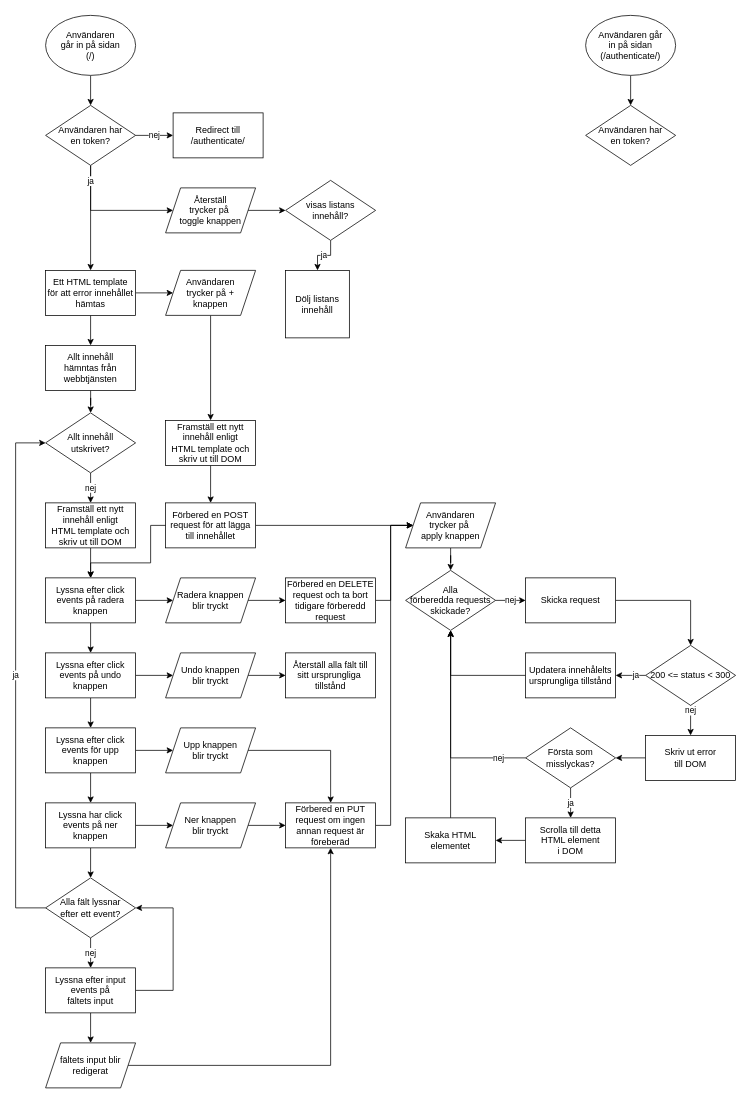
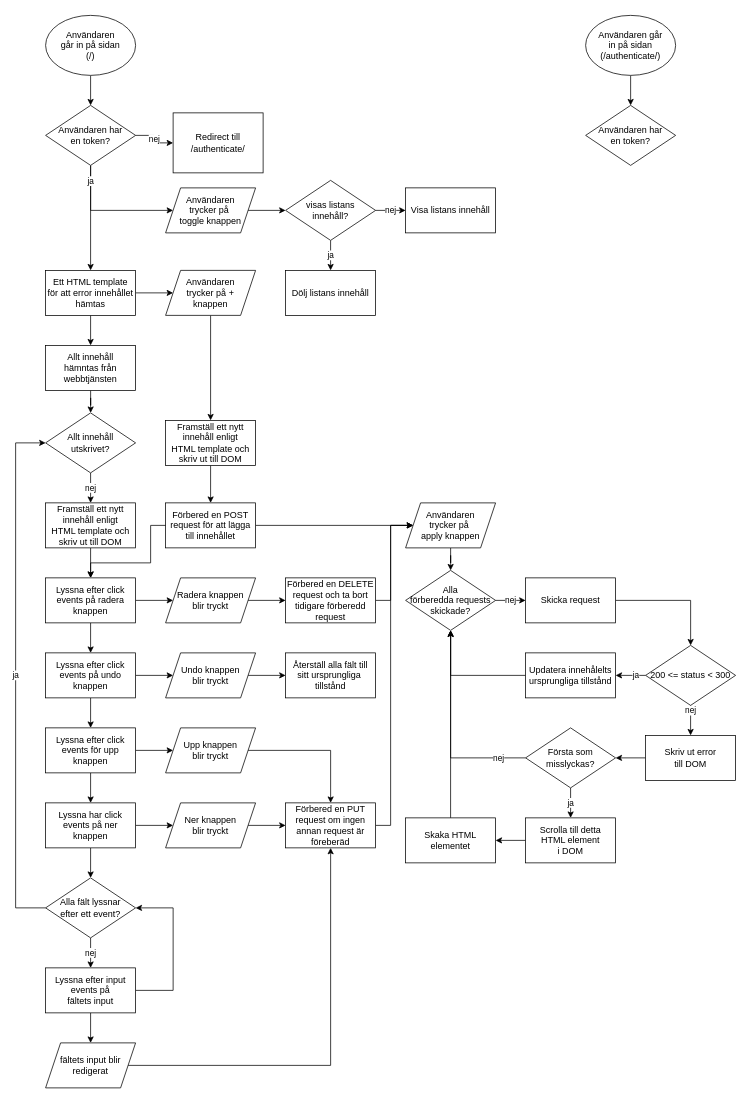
(218, 135) -> (218, 143)
(210, 210) -> (210, 210)
none -> (387, 210)
none -> (450, 210)
(317, 304) -> (330, 293)
